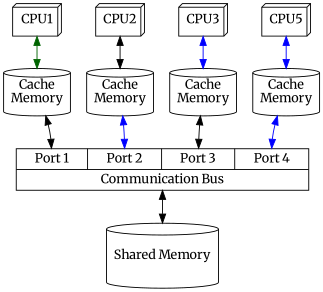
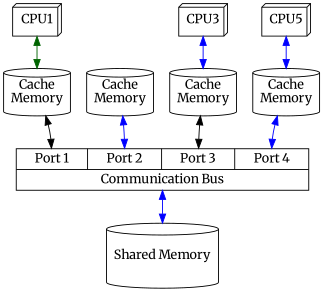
(120, 20) -> none
(162, 207) -> (162, 207)
